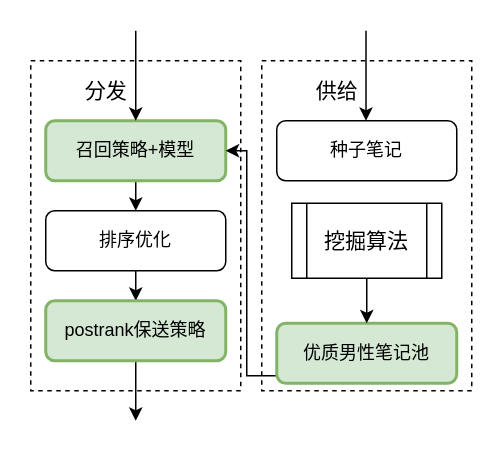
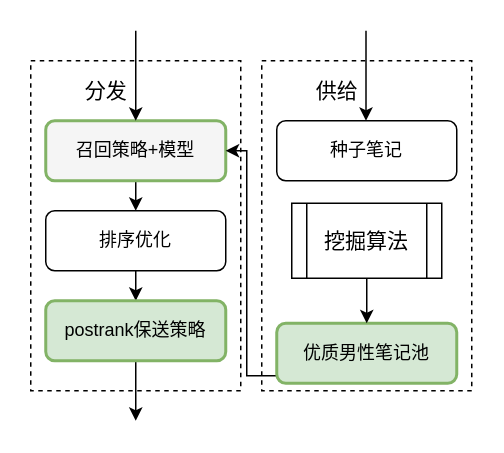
(136, 151) -> (136, 151)
